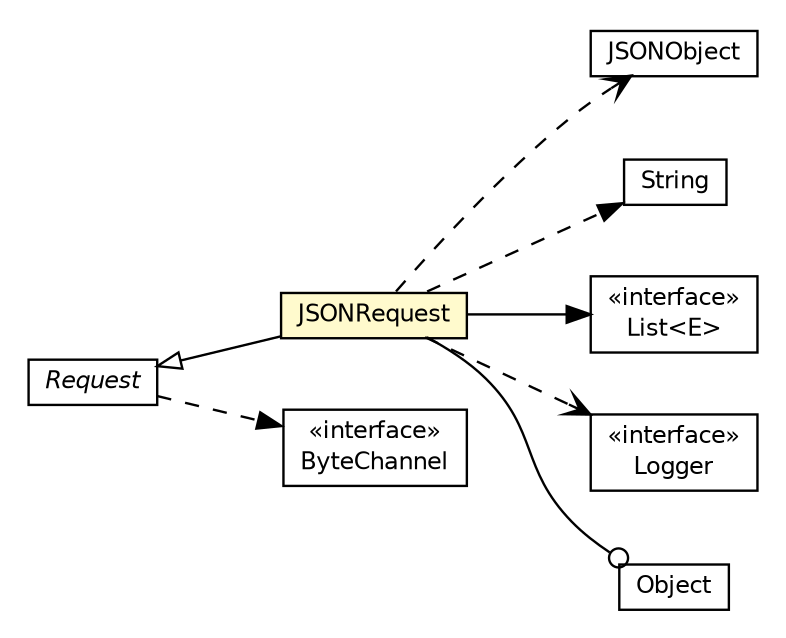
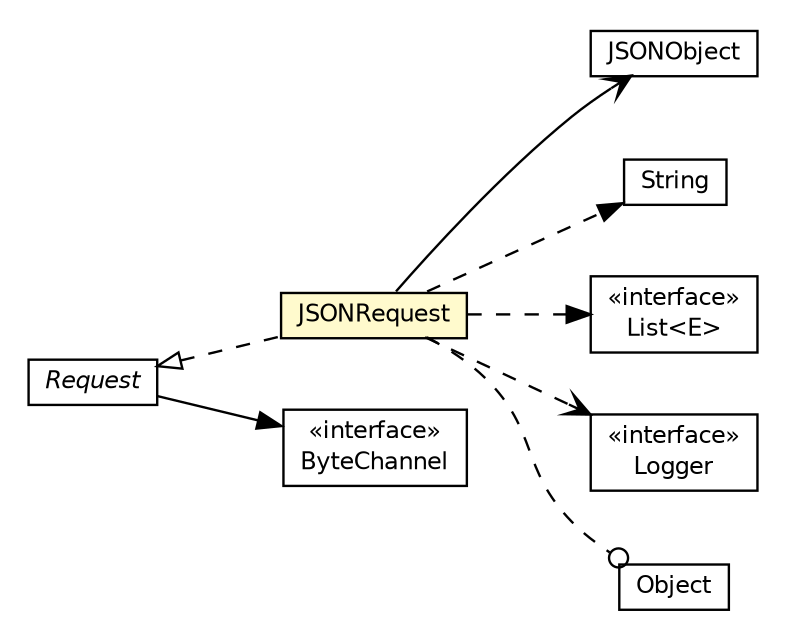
(498, 184) -> (498, 184)
(517, 314) -> (517, 314)
(230, 348) -> (230, 348)
(208, 408) -> (208, 408)
(525, 439) -> (525, 439)
